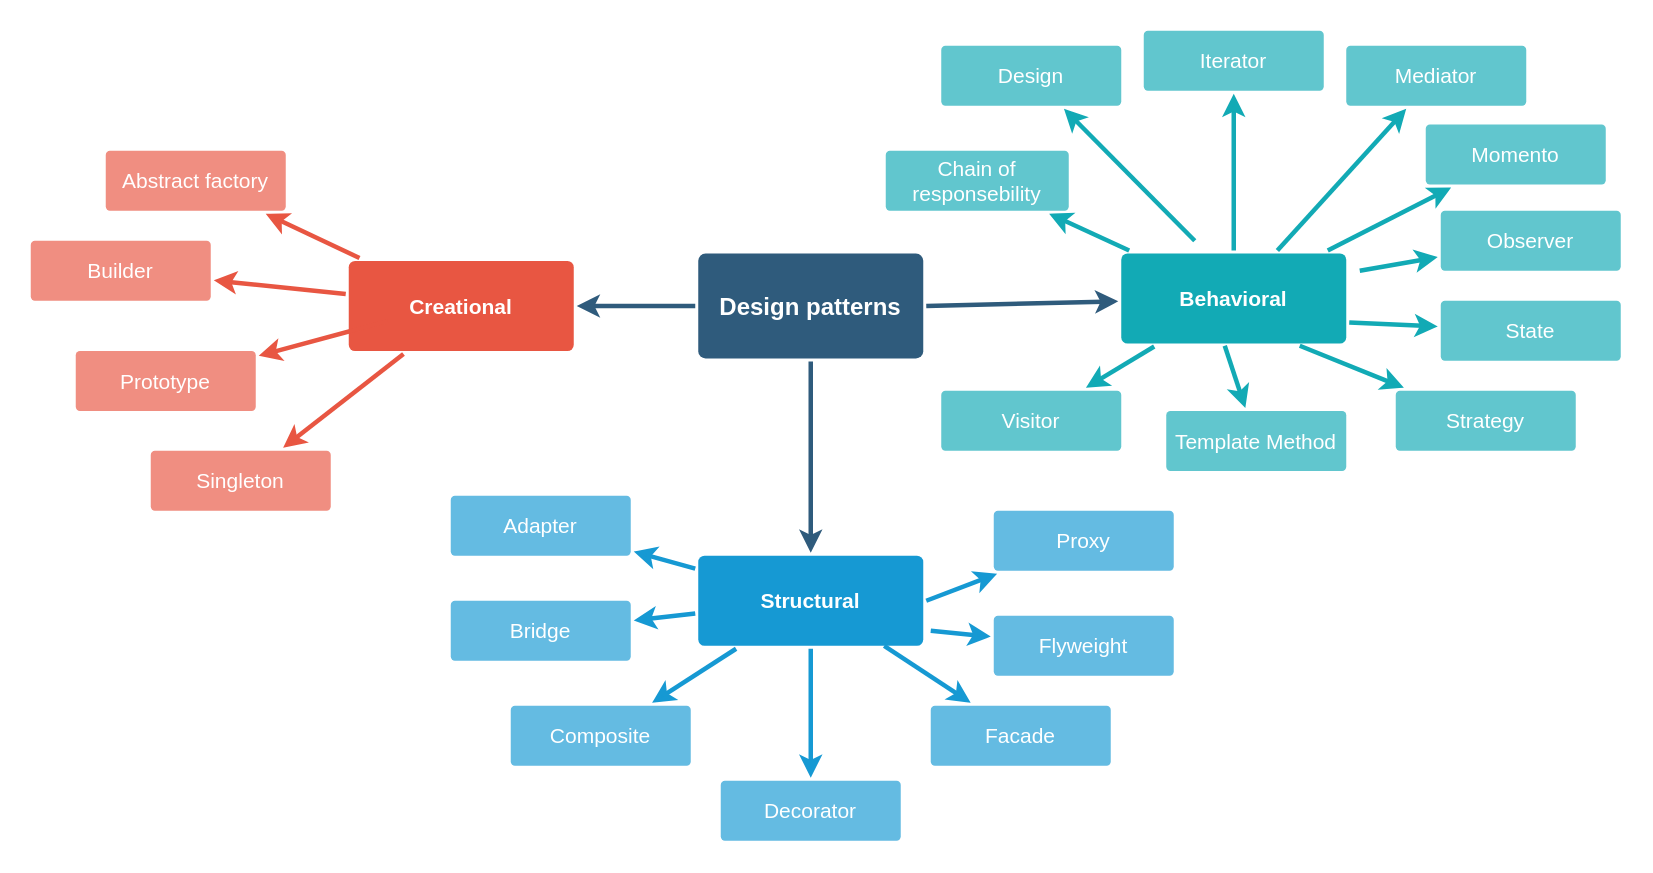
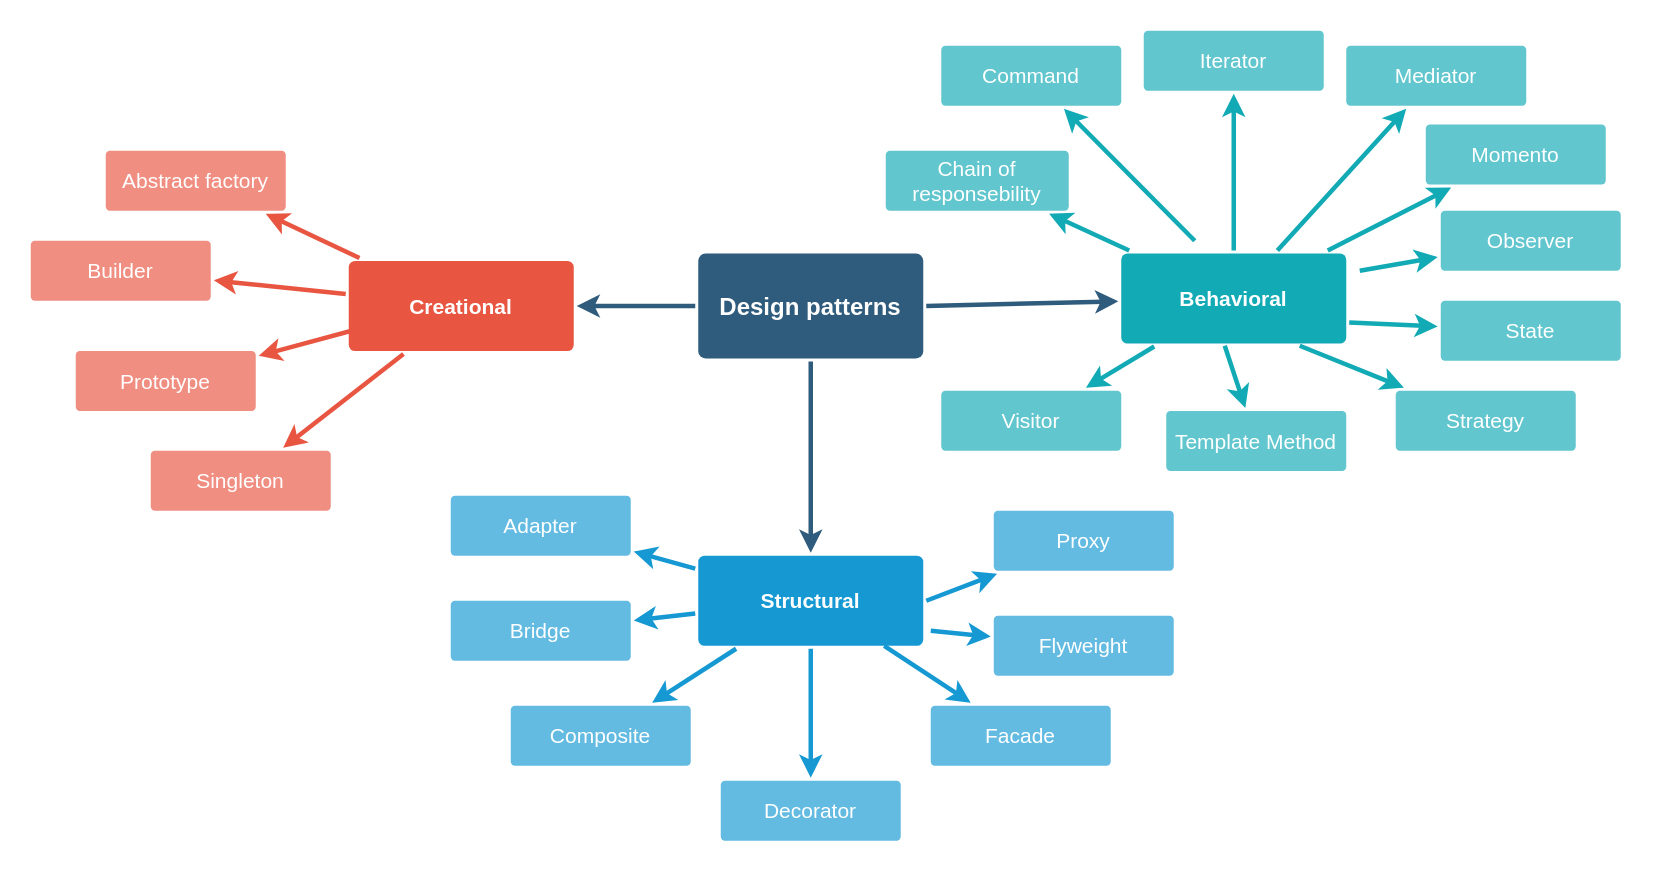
(1031, 76) -> (1031, 76)
